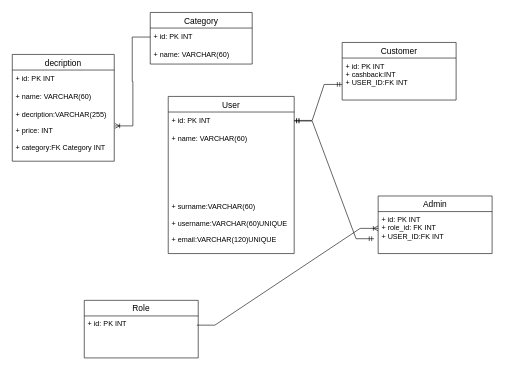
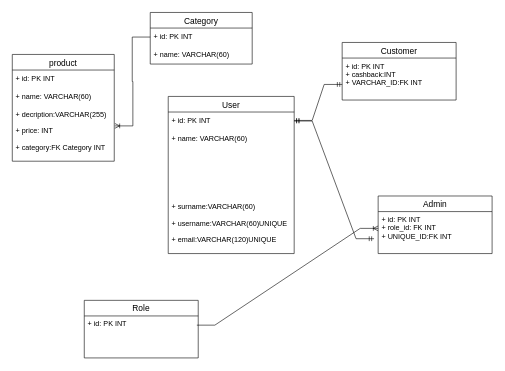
(63, 63) -> (63, 63)
(365, 66) -> (365, 66)
(401, 220) -> (401, 220)
